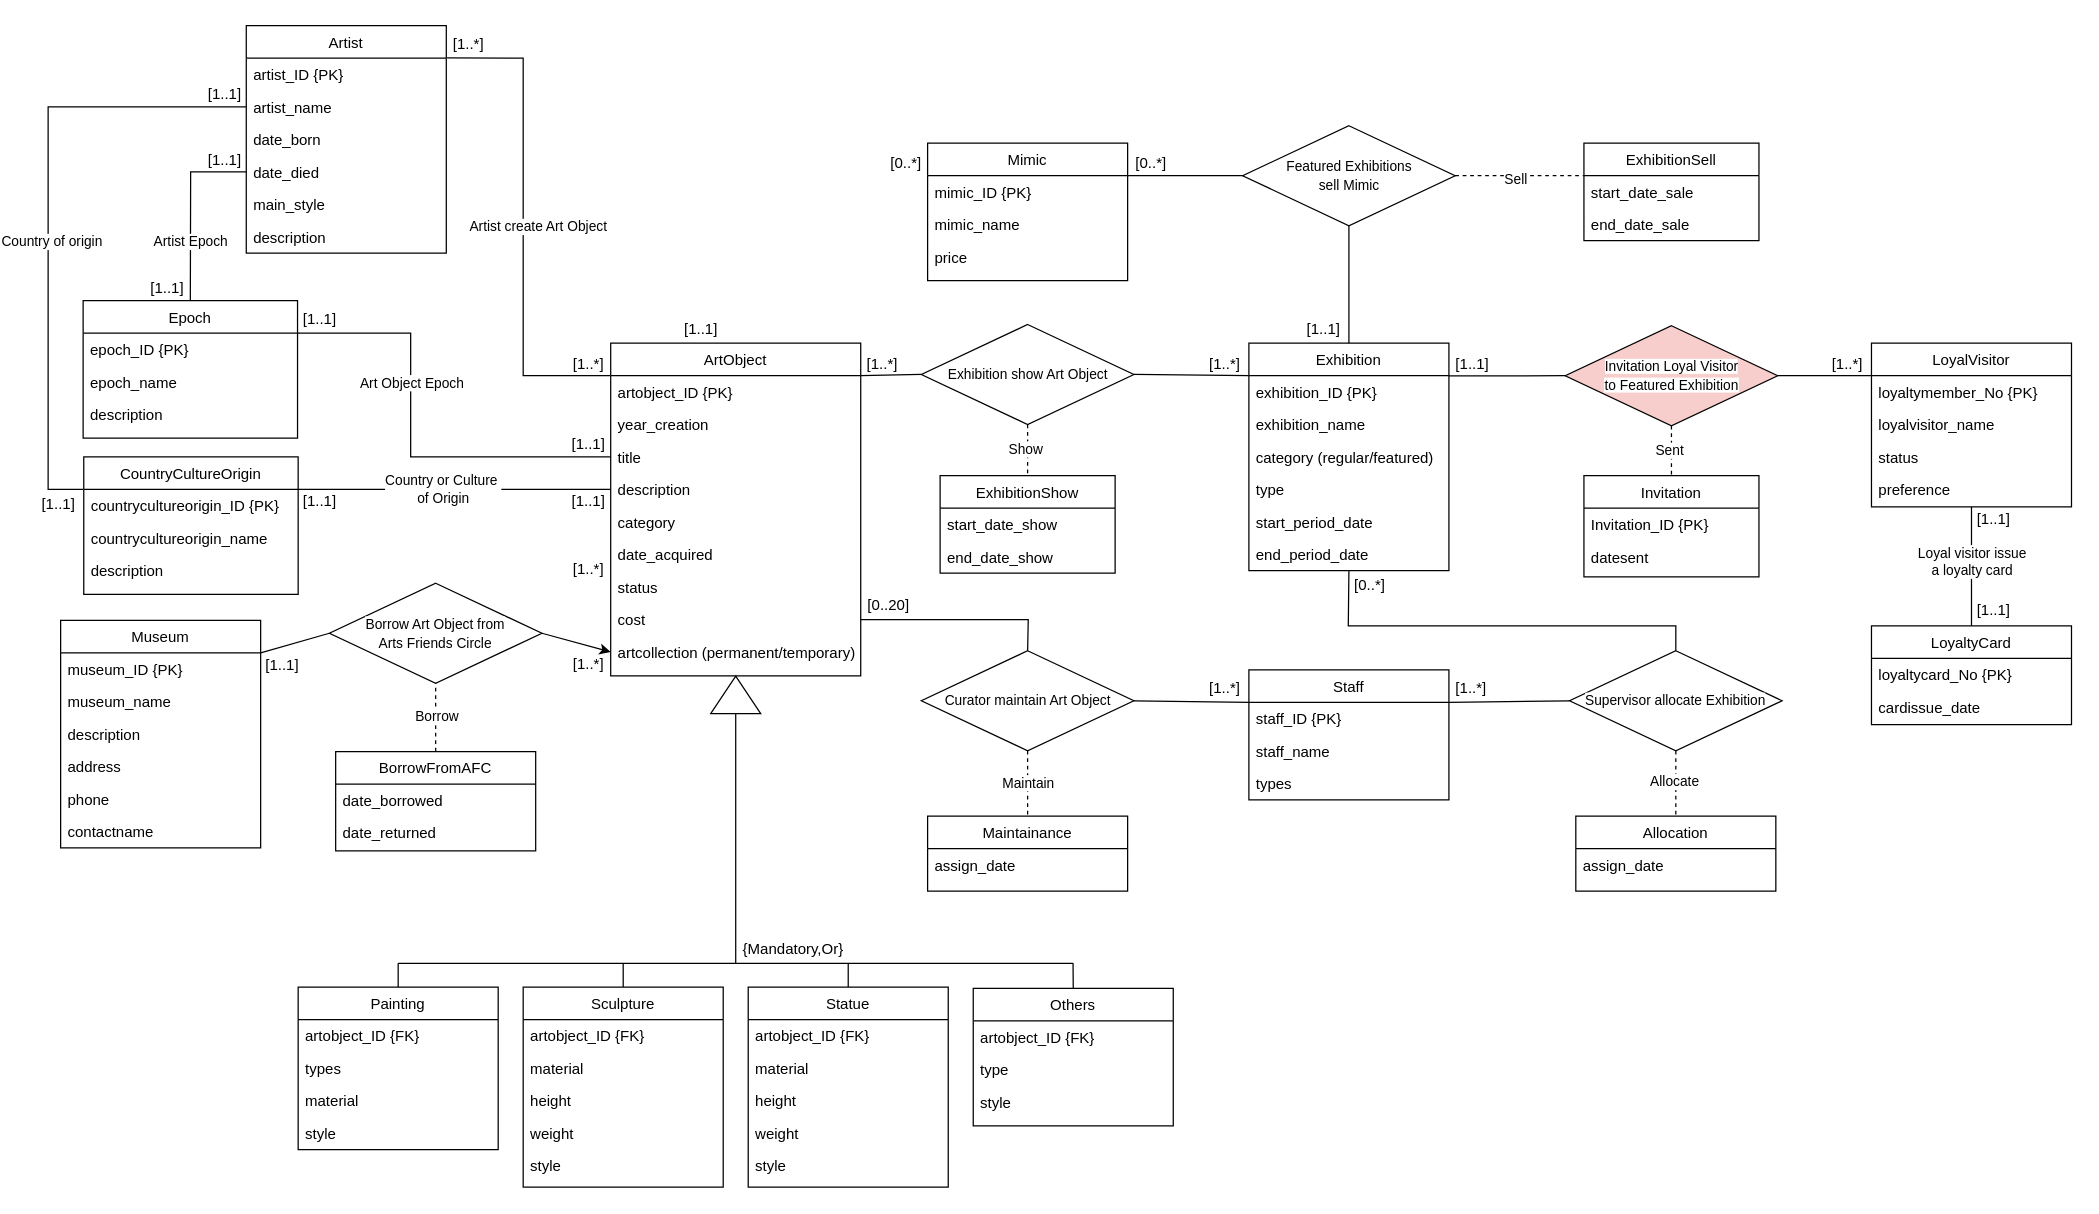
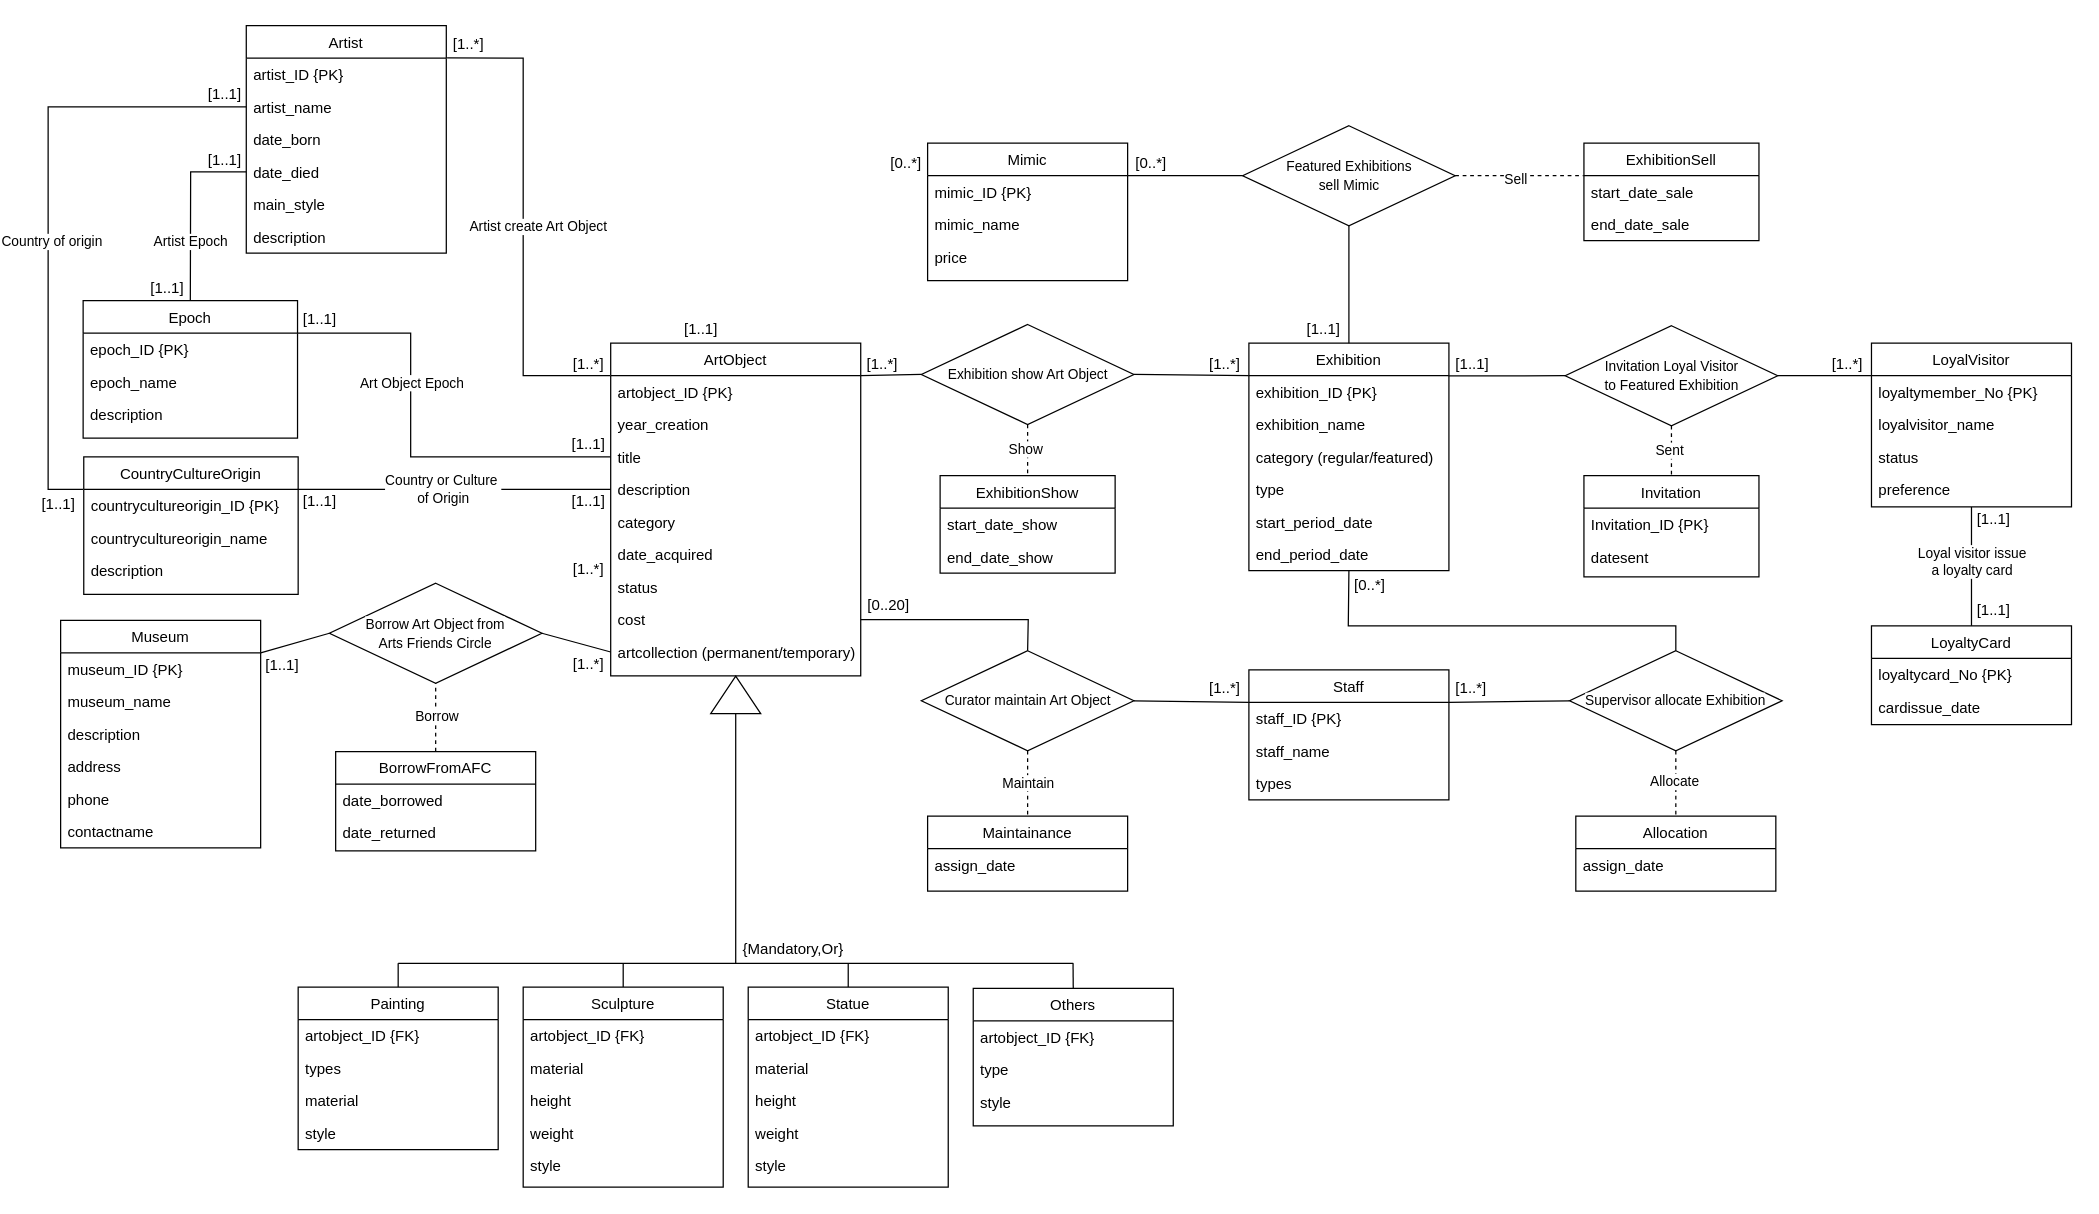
(1671, 376) -> (1671, 376)
(601, 649) -> (603, 650)
